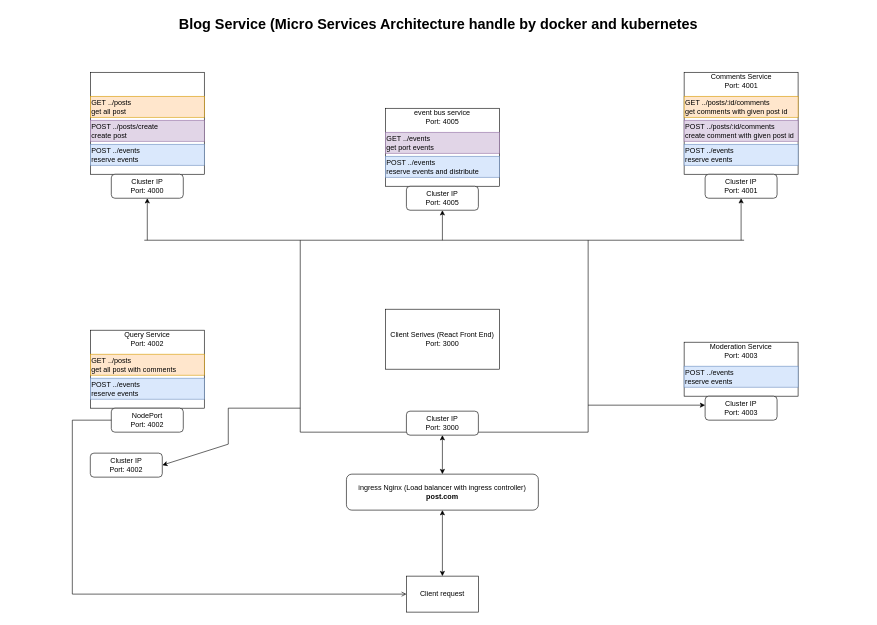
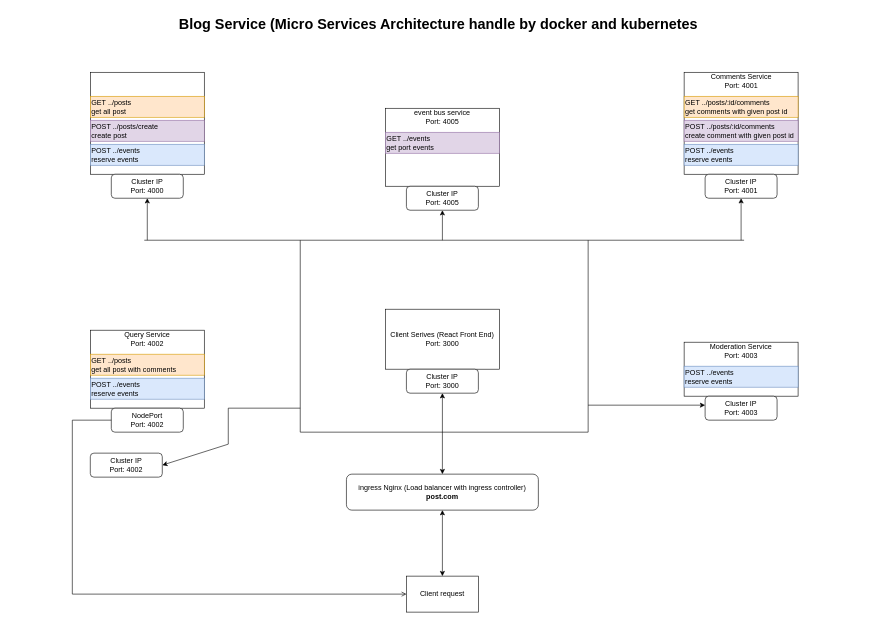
(443, 167) -> none
(443, 423) -> (443, 381)
